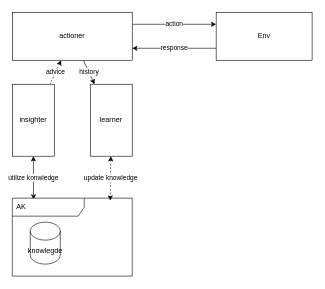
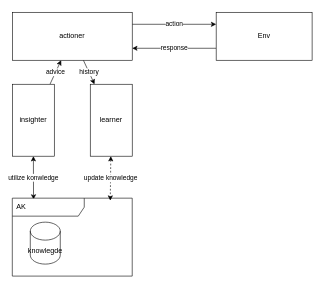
(55, 74) -> (55, 74)
